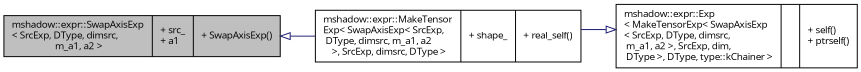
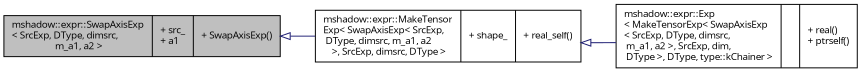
(593, 30) -> (603, 43)
(822, 30) -> (823, 30)
